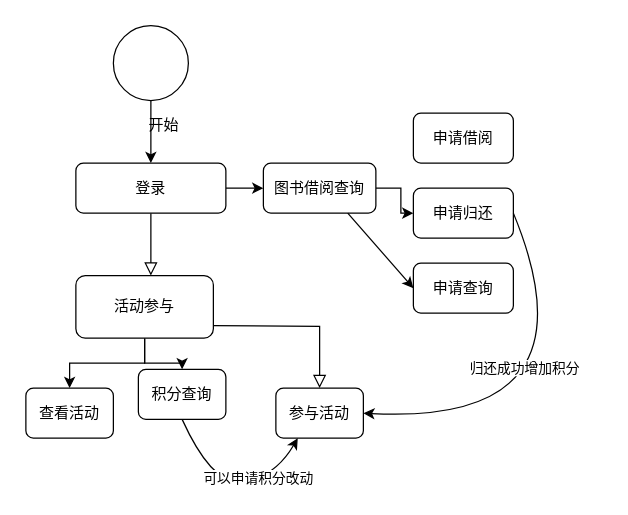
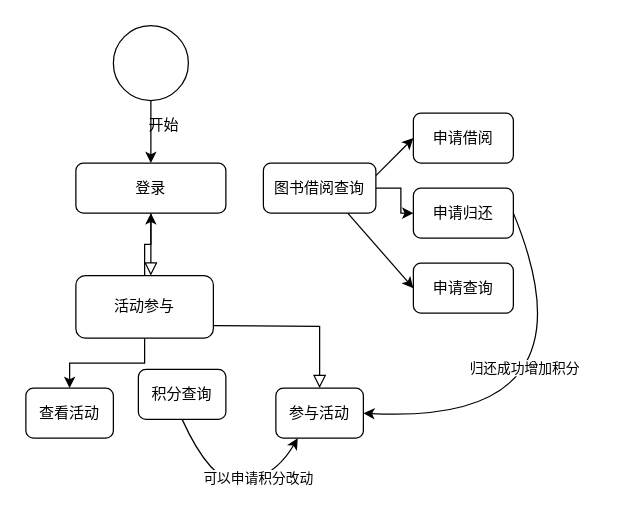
none -> (391, 160)
(249, 188) -> none
(165, 363) -> (144, 258)
